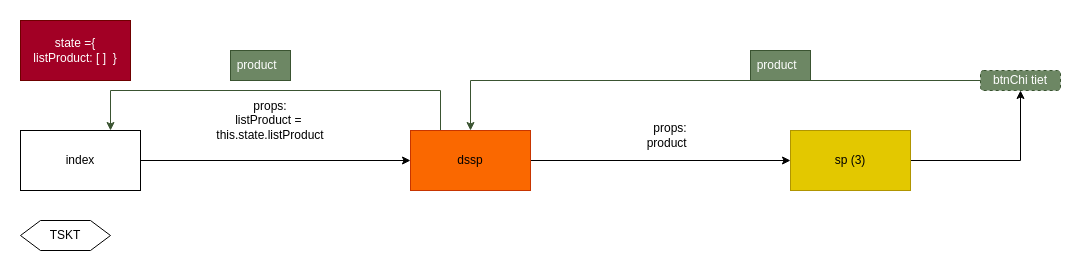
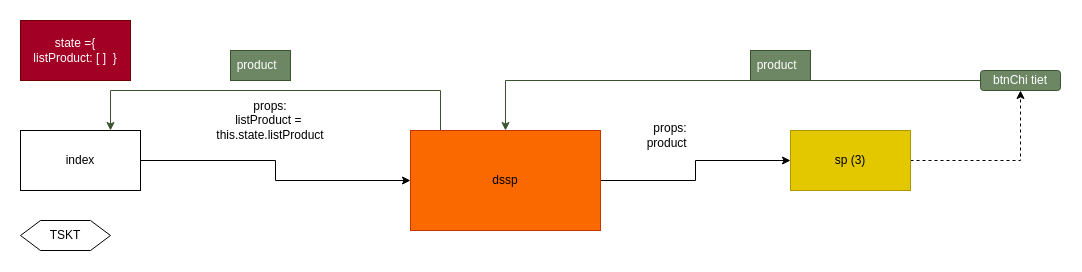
(1021, 81) -> (1021, 81)
(471, 161) -> (506, 181)
(998, 161) -> (998, 161)
